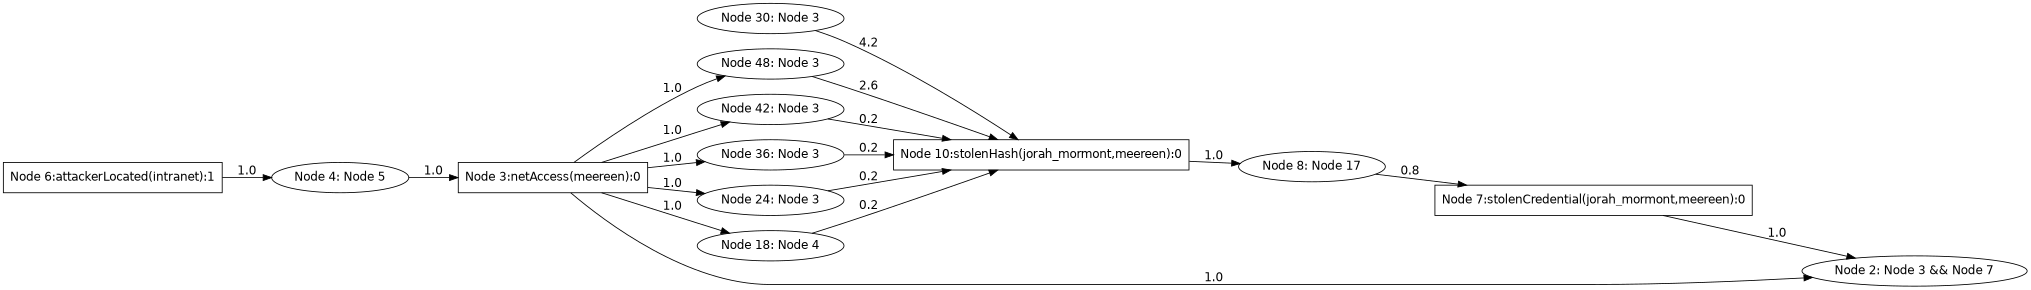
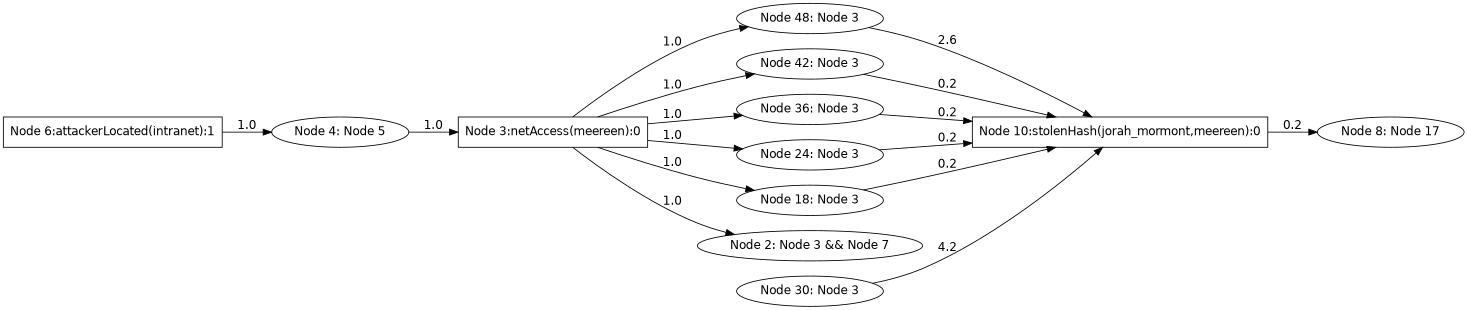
(1214, 156) -> (1293, 126)
(1594, 200) -> none
(771, 246) -> (810, 200)
